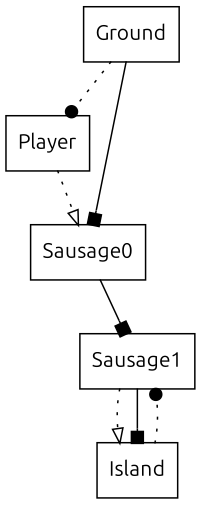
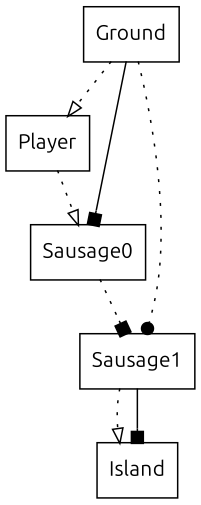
(93, 84) -> (93, 84)
(110, 300) -> (110, 300)
(157, 422) -> (160, 192)
